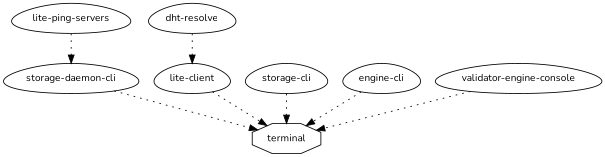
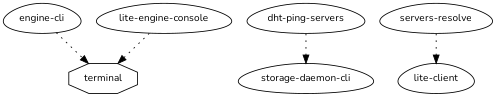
(71, 18) -> (306, 18)
(192, 18) -> (436, 18)
(287, 78) -> none
(519, 78) -> (164, 18)
(236, 106) -> none
(182, 109) -> none
